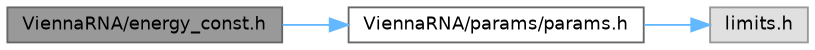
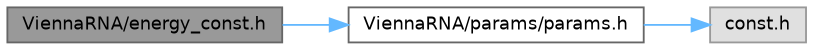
(759, 25) -> (758, 25)
